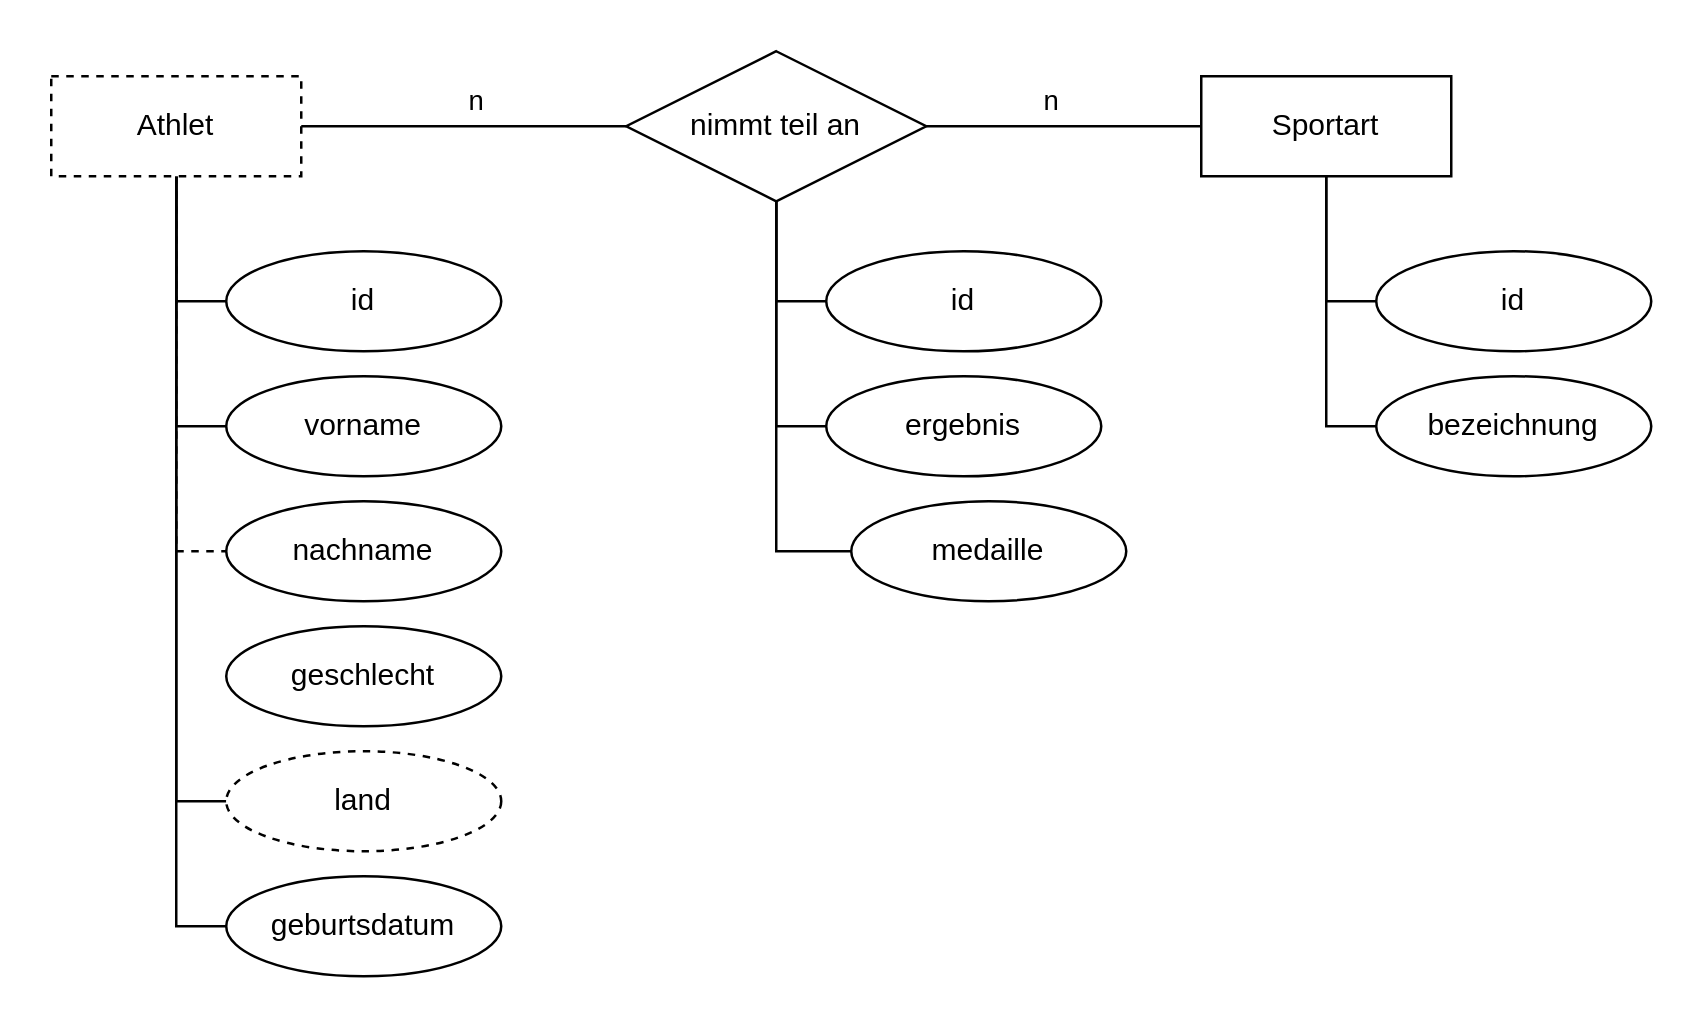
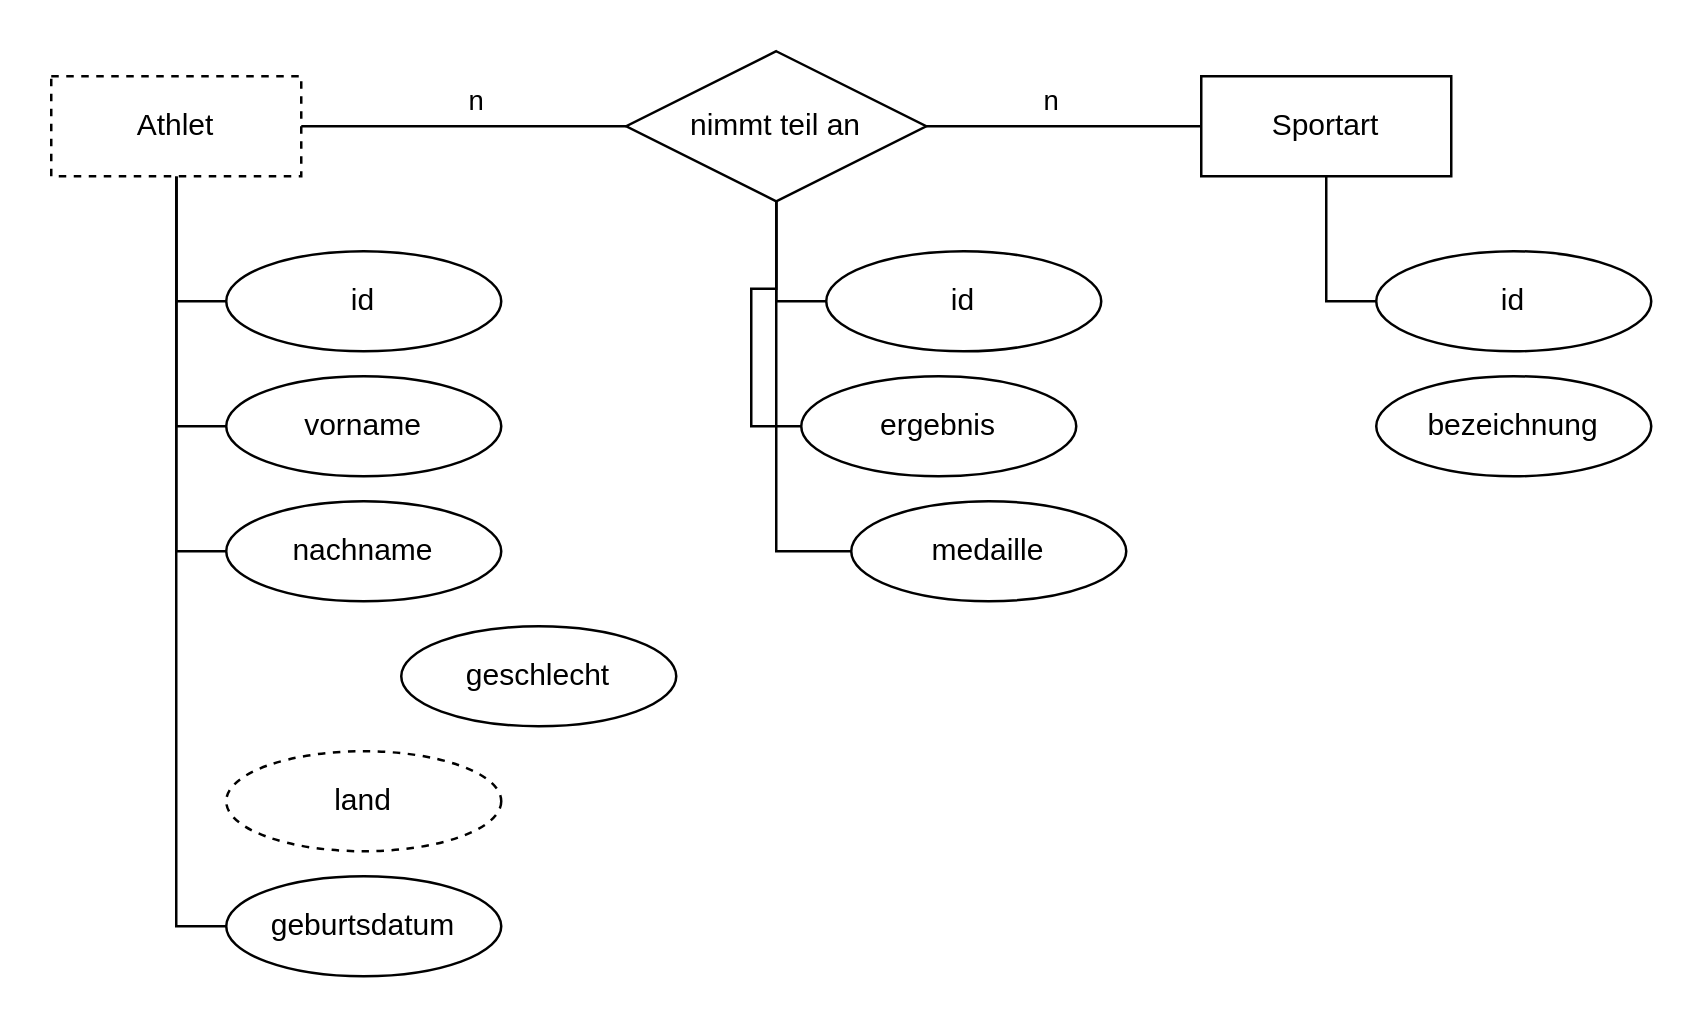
(1326, 391) -> none
(964, 426) -> (939, 426)
(202, 551) -> (202, 551)
(364, 676) -> (539, 676)
(203, 801) -> none
